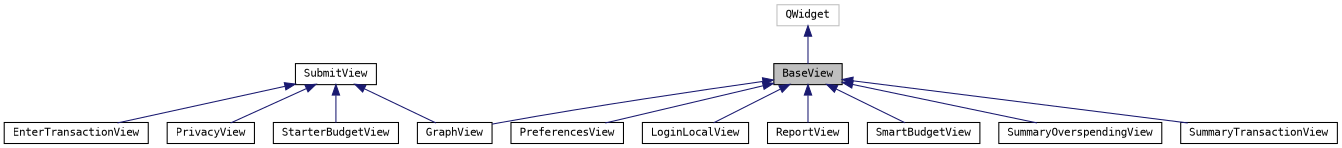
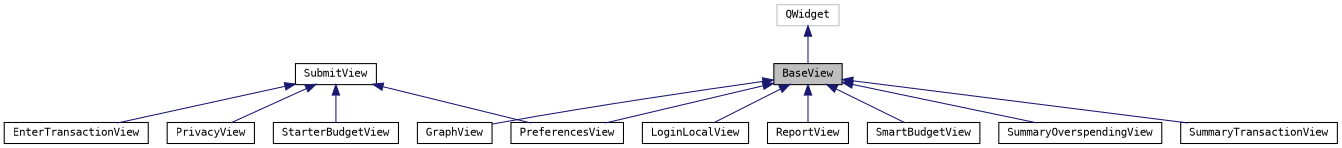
(400, 106) -> (457, 105)
